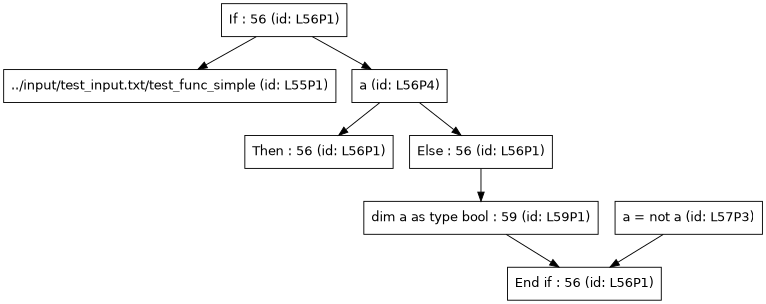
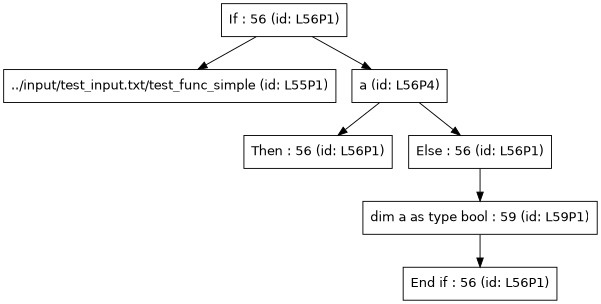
(689, 218) -> none
